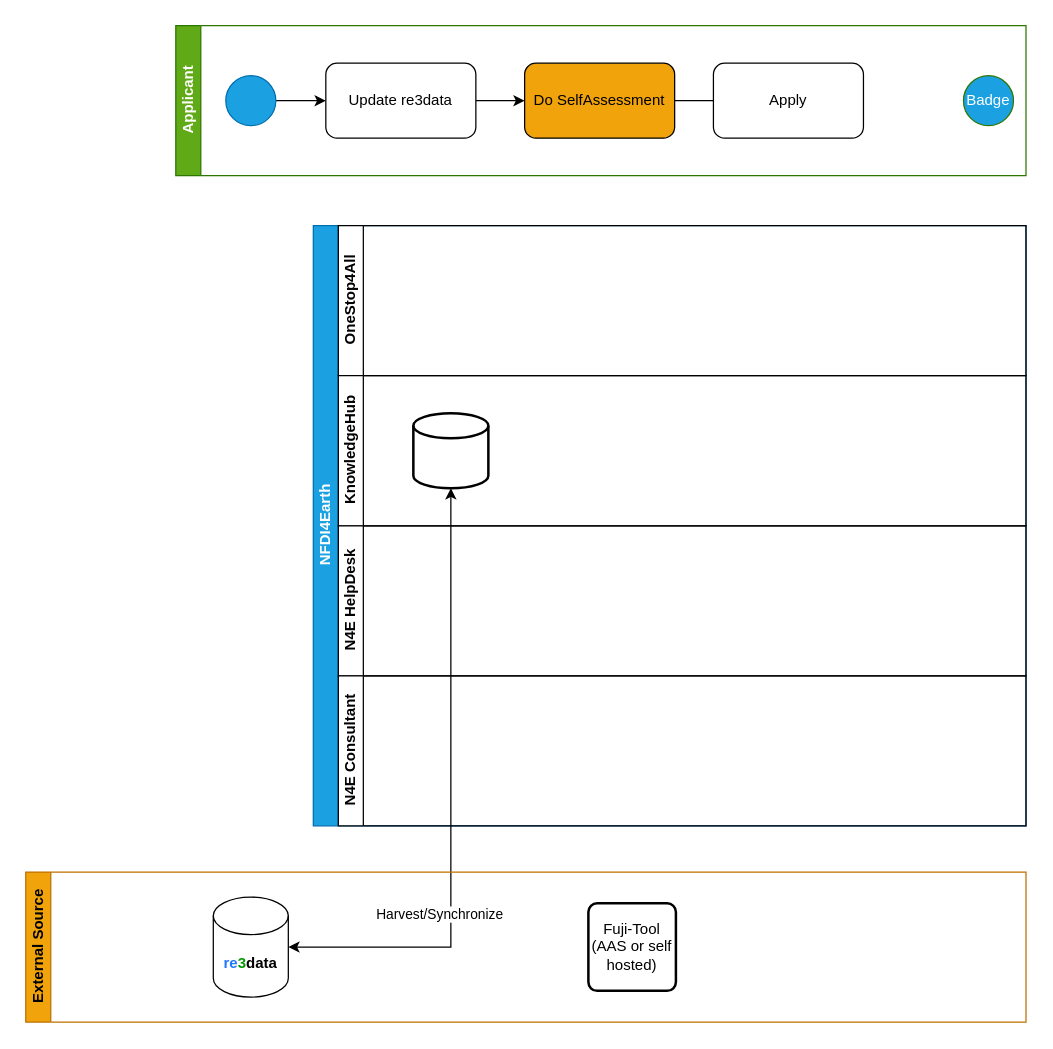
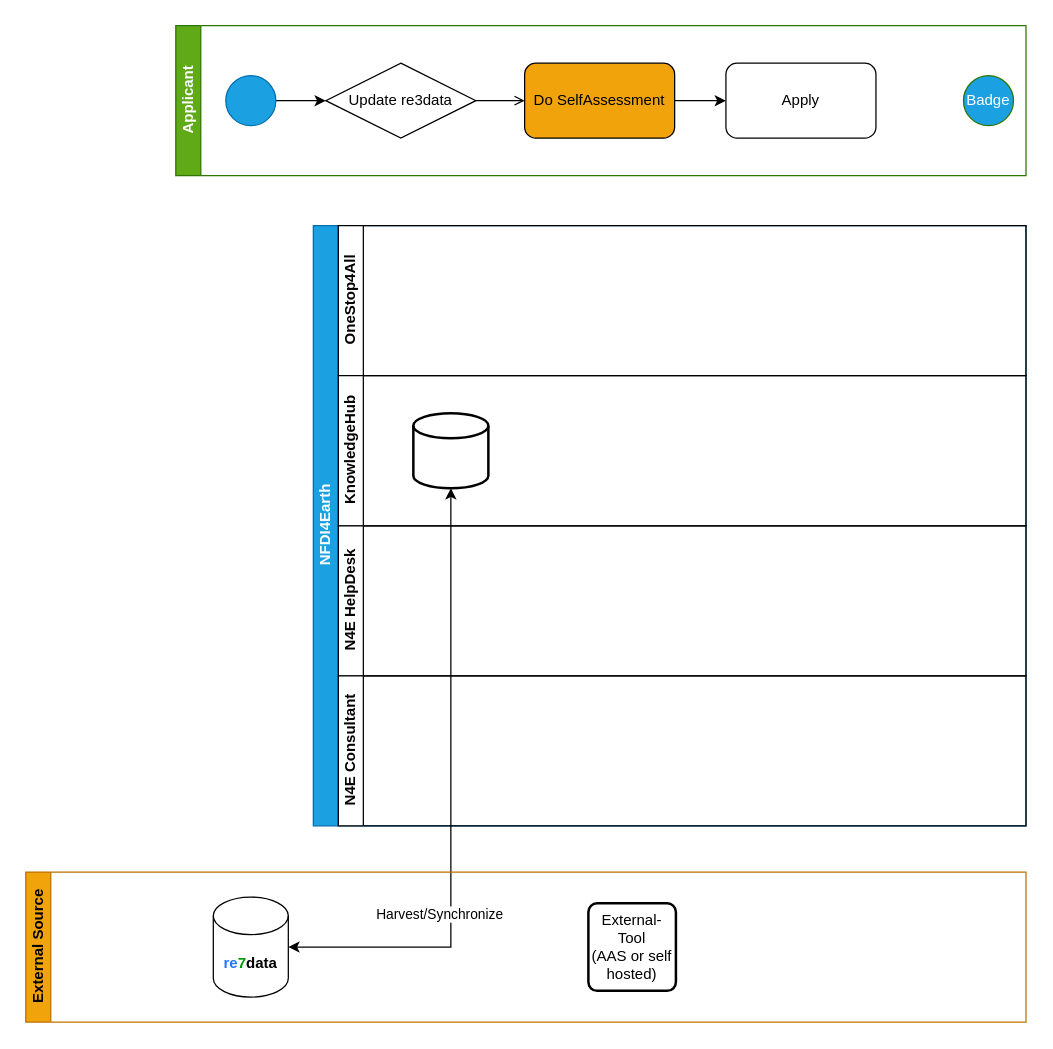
(401, 101) -> (401, 101)
(514, 101) -> (517, 101)
(788, 101) -> (801, 101)
(632, 947) -> (632, 947)
(251, 963) -> (251, 963)
